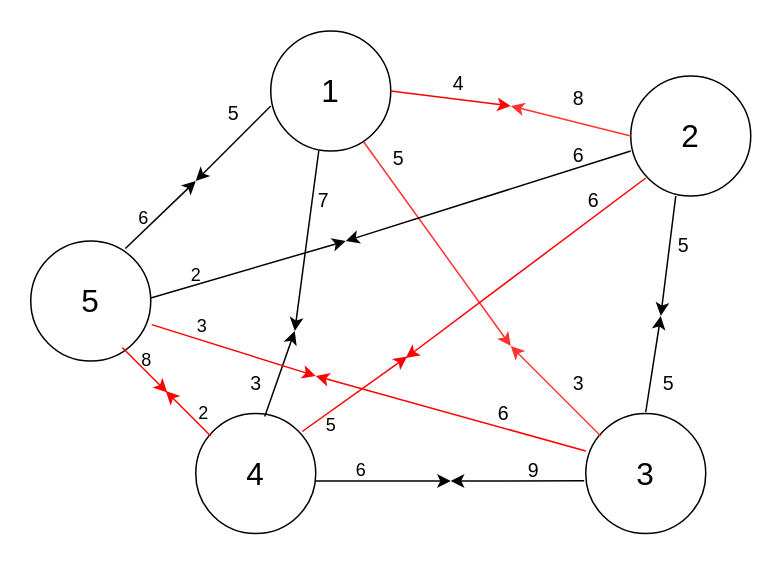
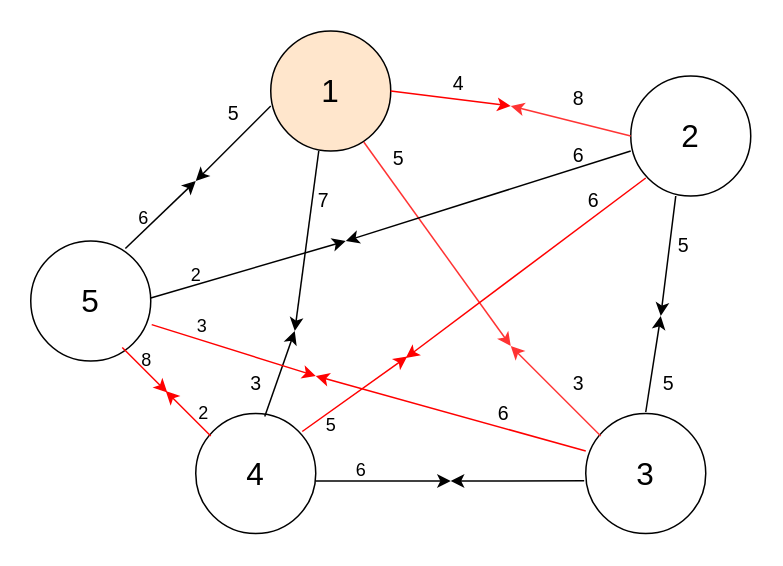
(331, 91) -> (331, 91)
(533, 470) -> none
